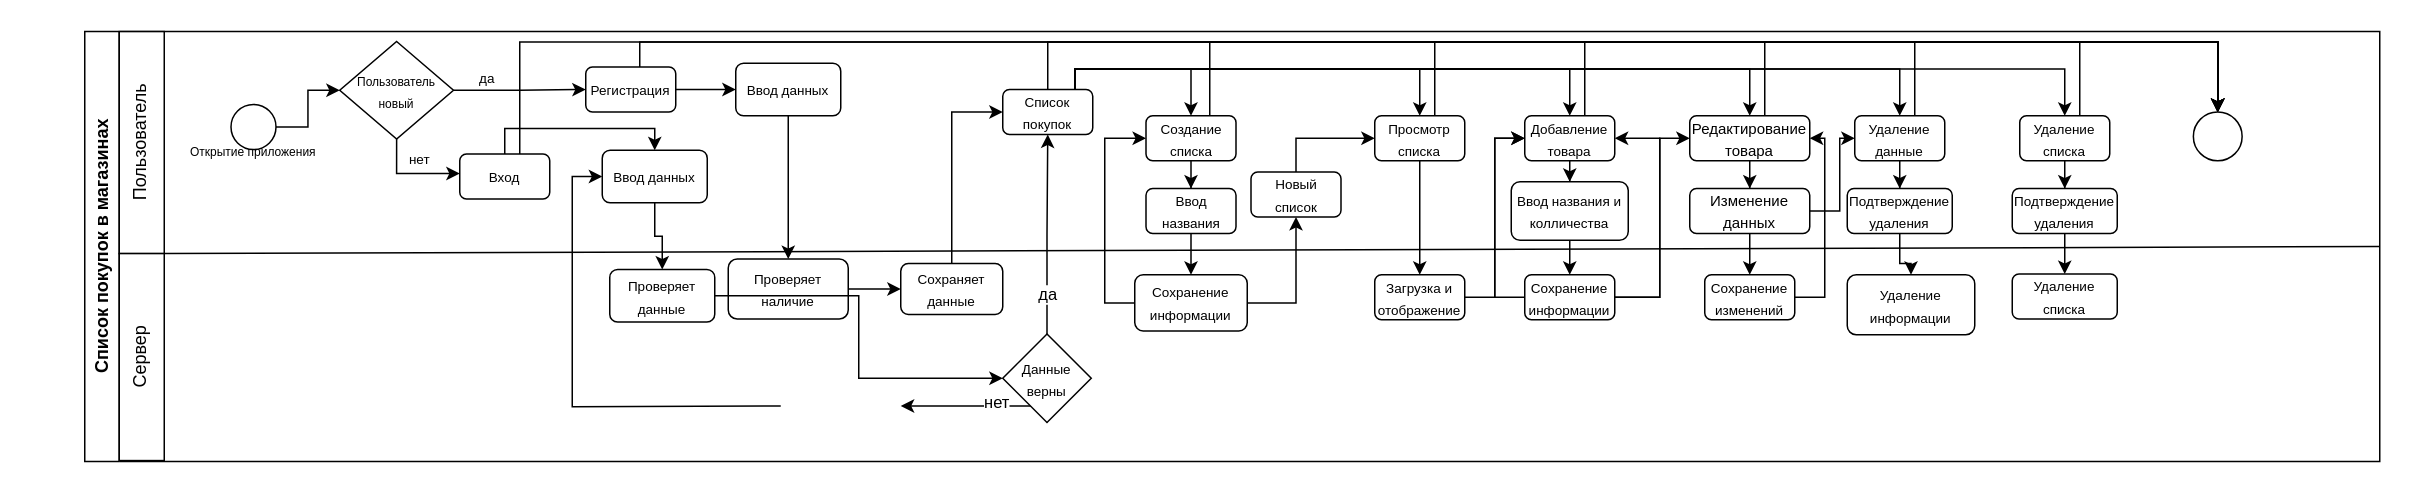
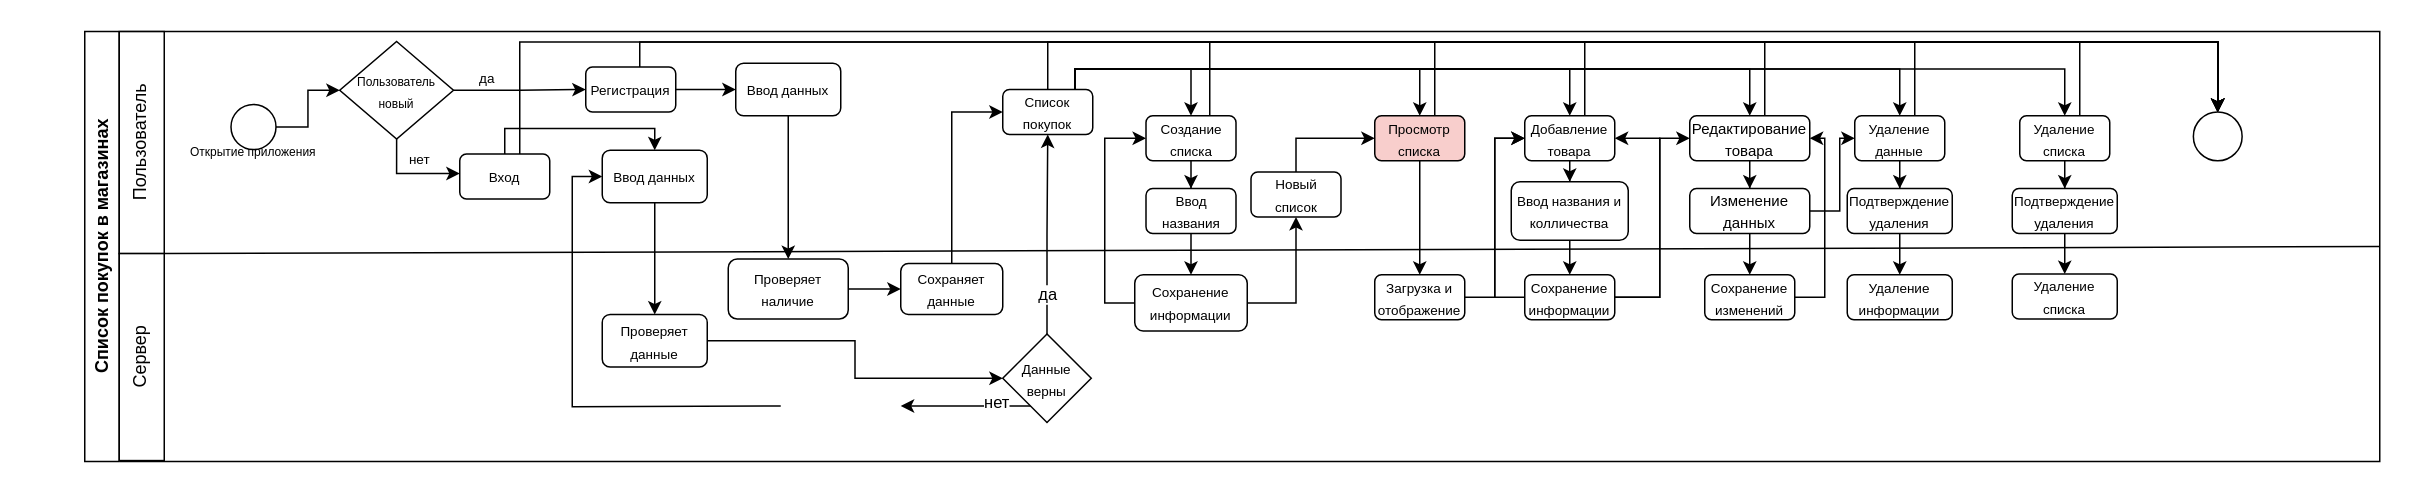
(1420, 138) -> (1420, 138)
(662, 296) -> (655, 341)
(1911, 305) -> (1900, 297)
